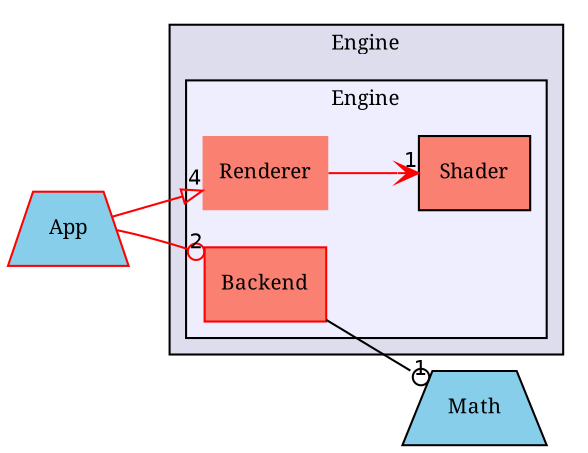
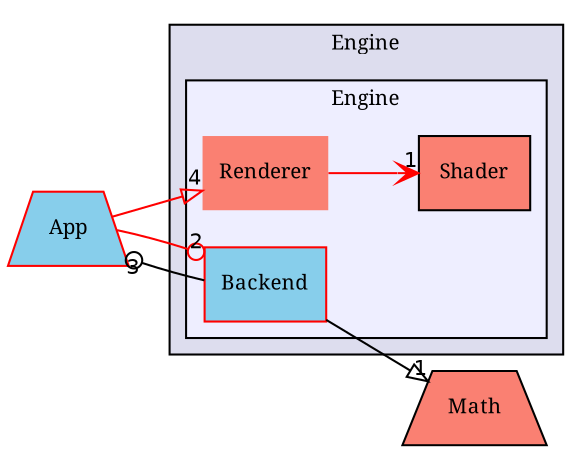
none -> (173, 272)
(265, 284) -> (265, 284)
(368, 345) -> (368, 345)
(475, 408) -> (475, 408)
